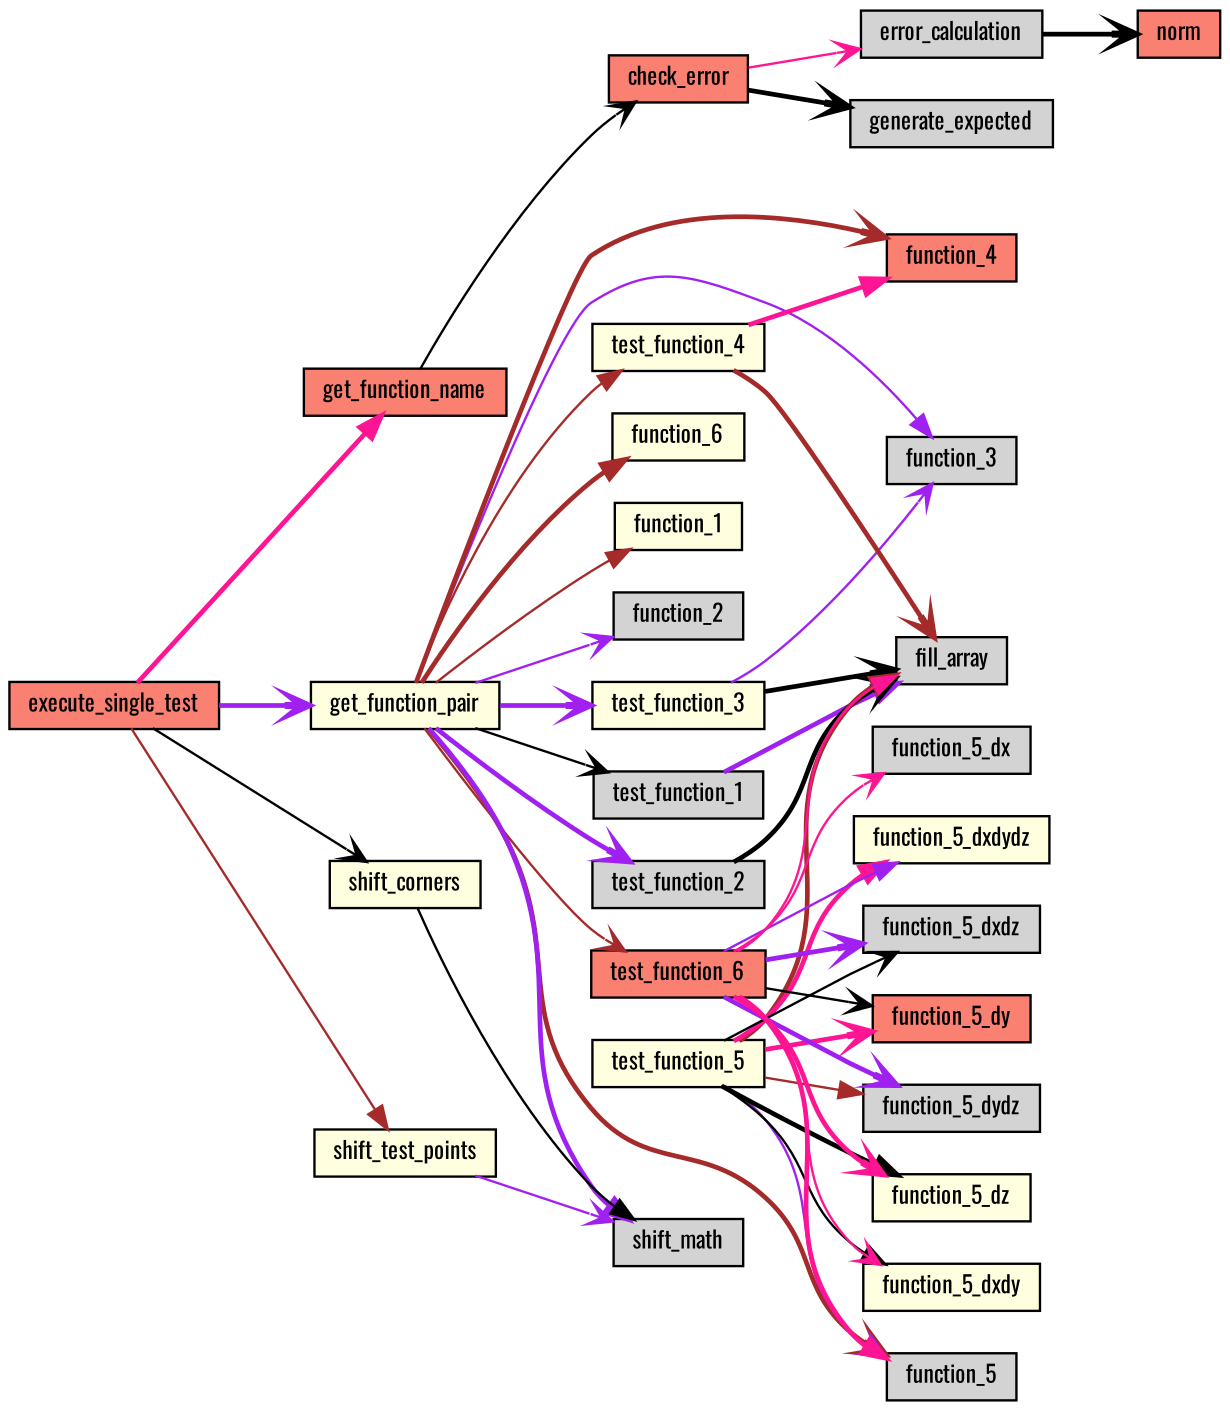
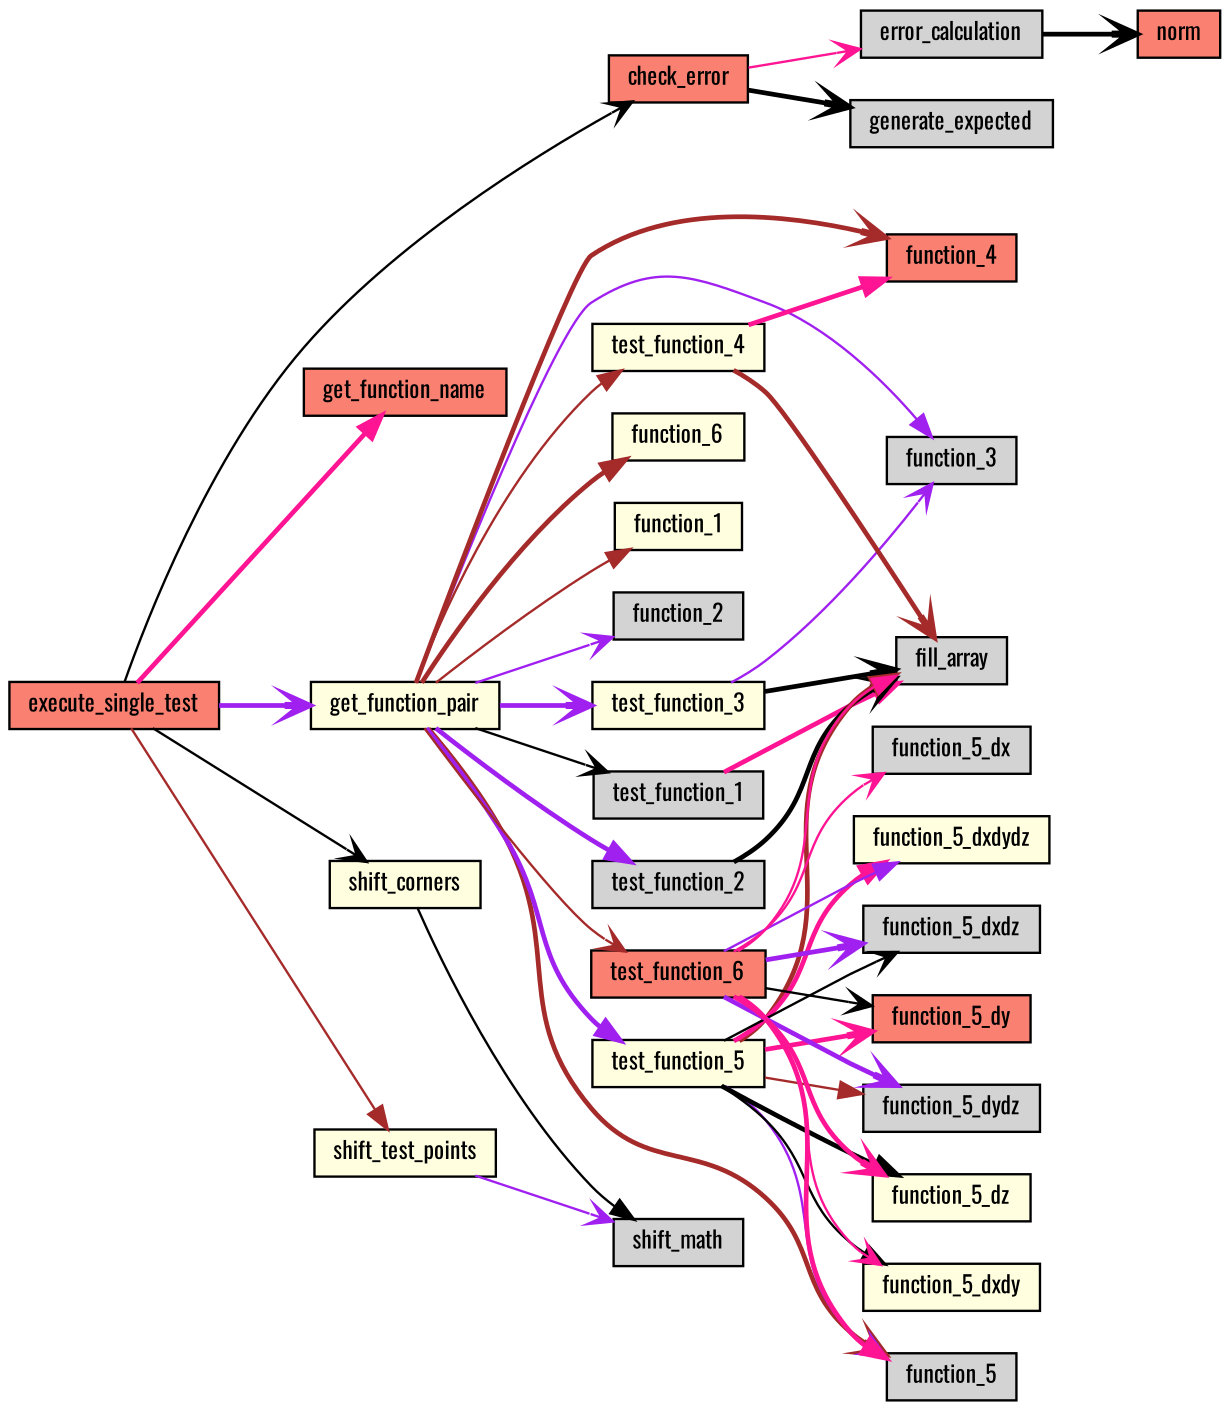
(507, 234) -> (306, 345)
(800, 732) -> (800, 732)
(521, 792) -> (521, 792)
(544, 1066) -> (523, 873)
